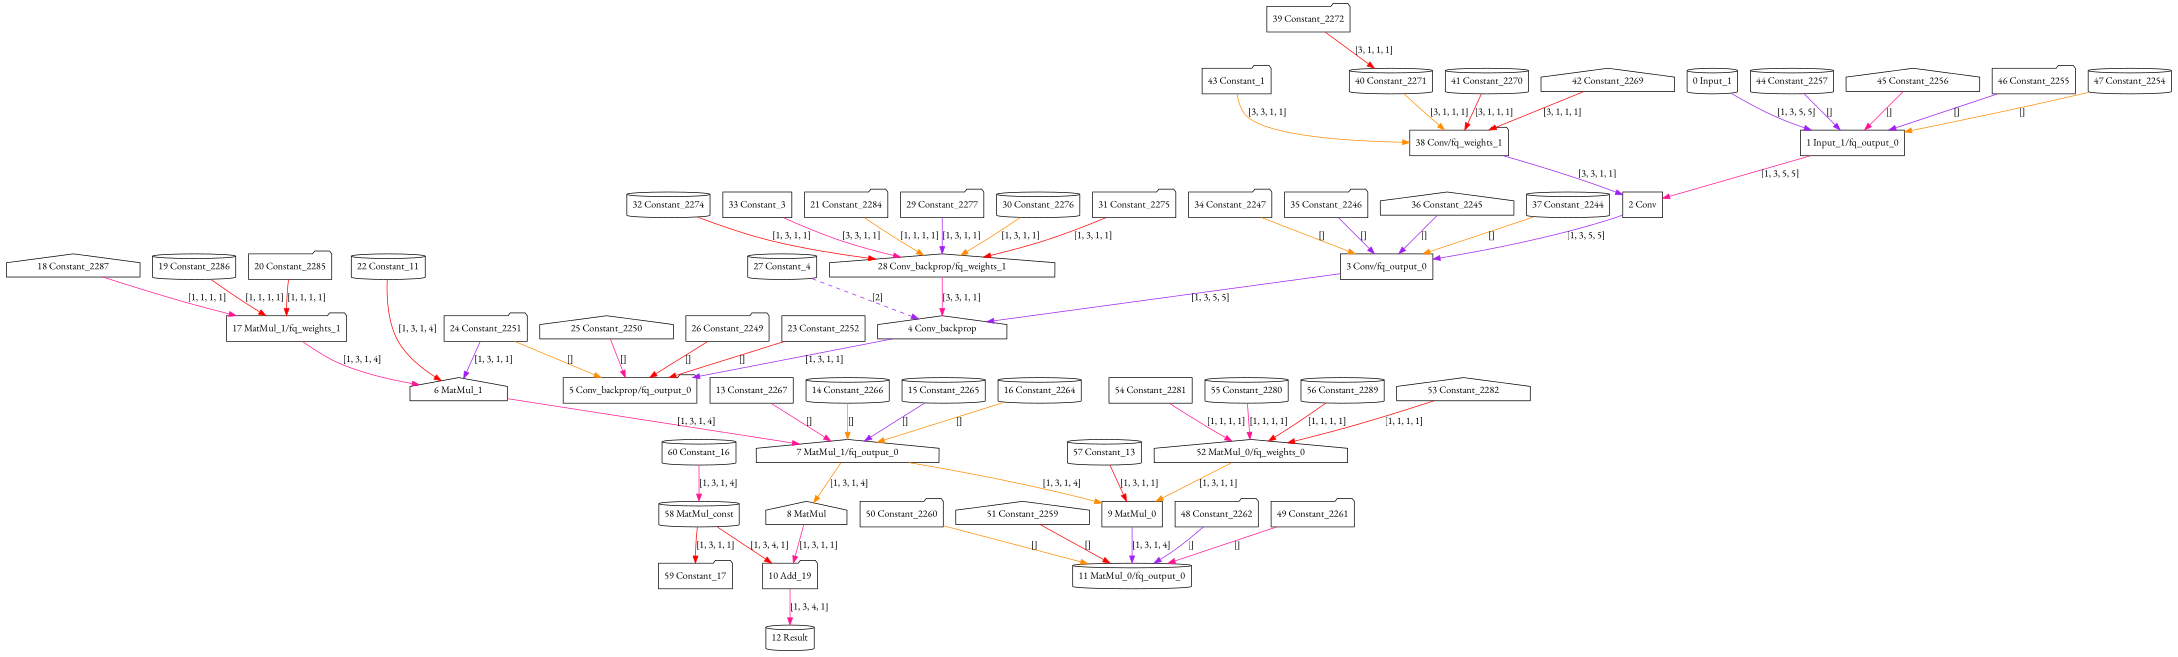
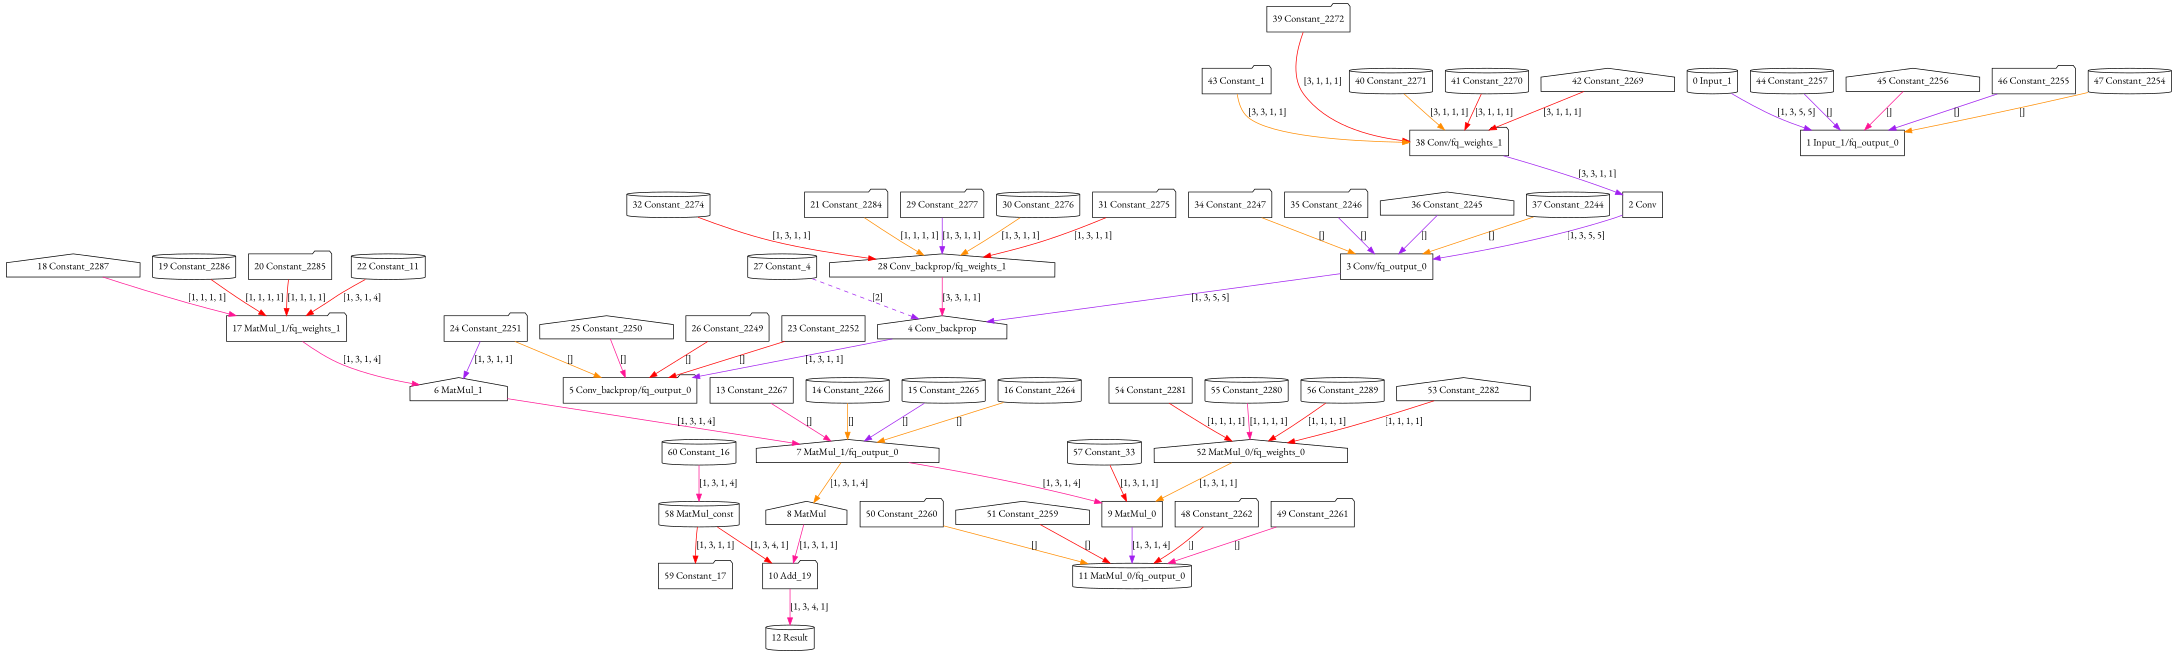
(1347, 48) -> (1321, 111)
(1740, 176) -> none
(757, 205) -> none
(396, 336) -> (339, 295)
(1197, 421) -> (1197, 421)
(1104, 452) -> (1104, 452)
(1002, 480) -> (1002, 480)
(1183, 544) -> (1183, 544)
